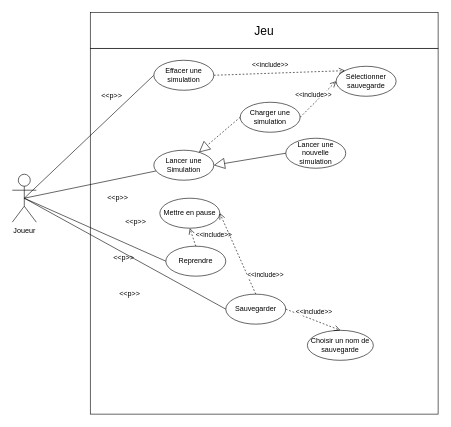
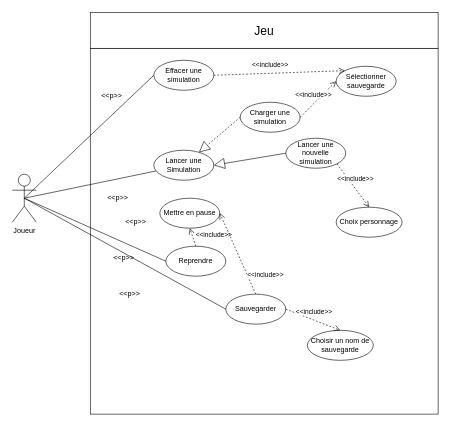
none -> (353, 185)
none -> (369, 222)
